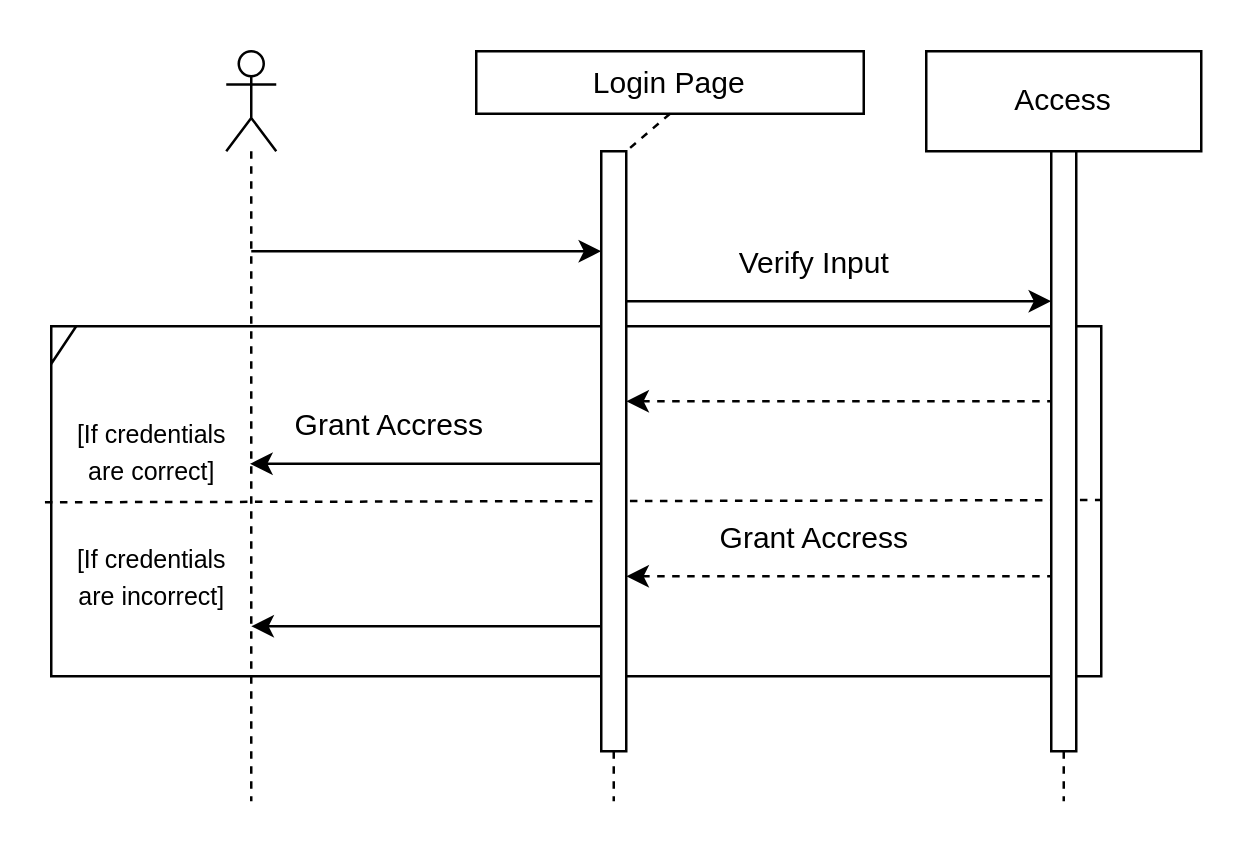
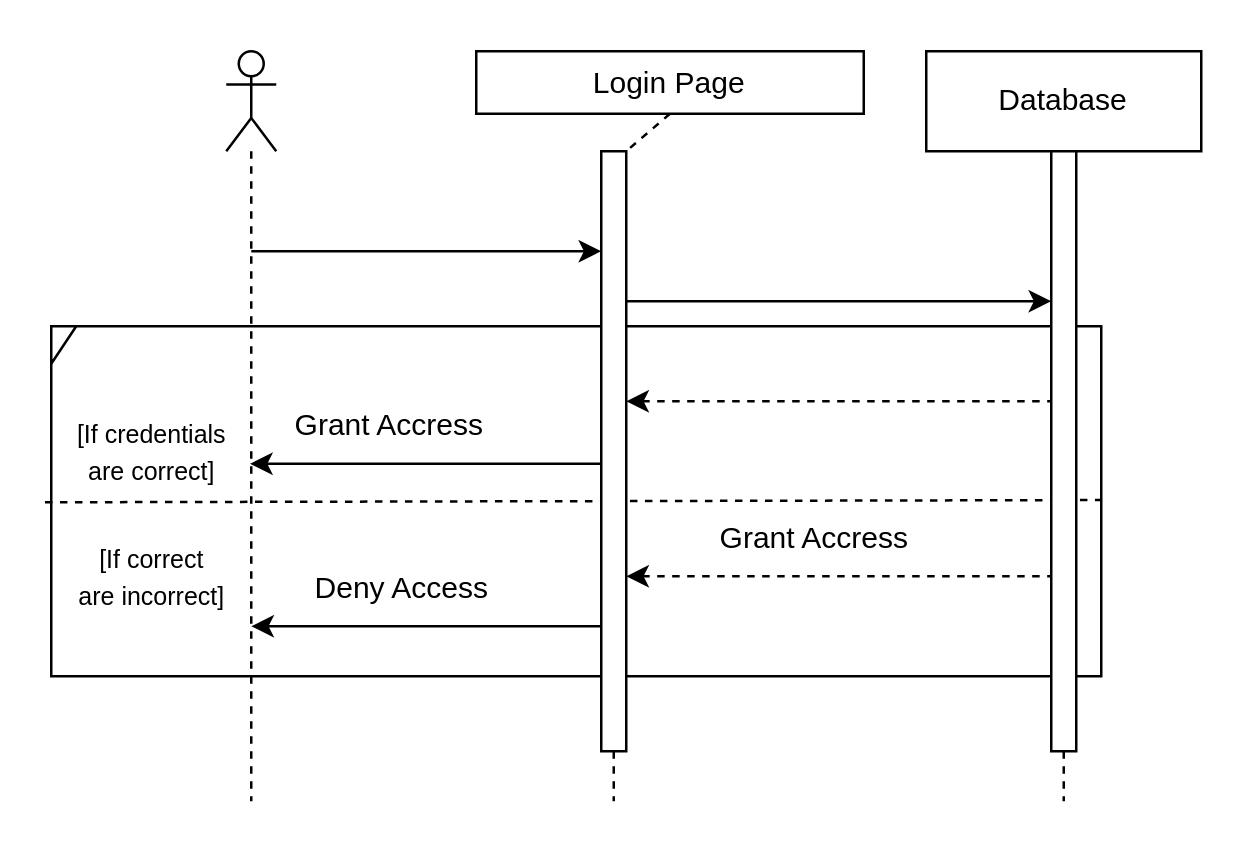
(1064, 101) -> (1064, 101)
(814, 264) -> none
(153, 576) -> (153, 576)
none -> (401, 589)
